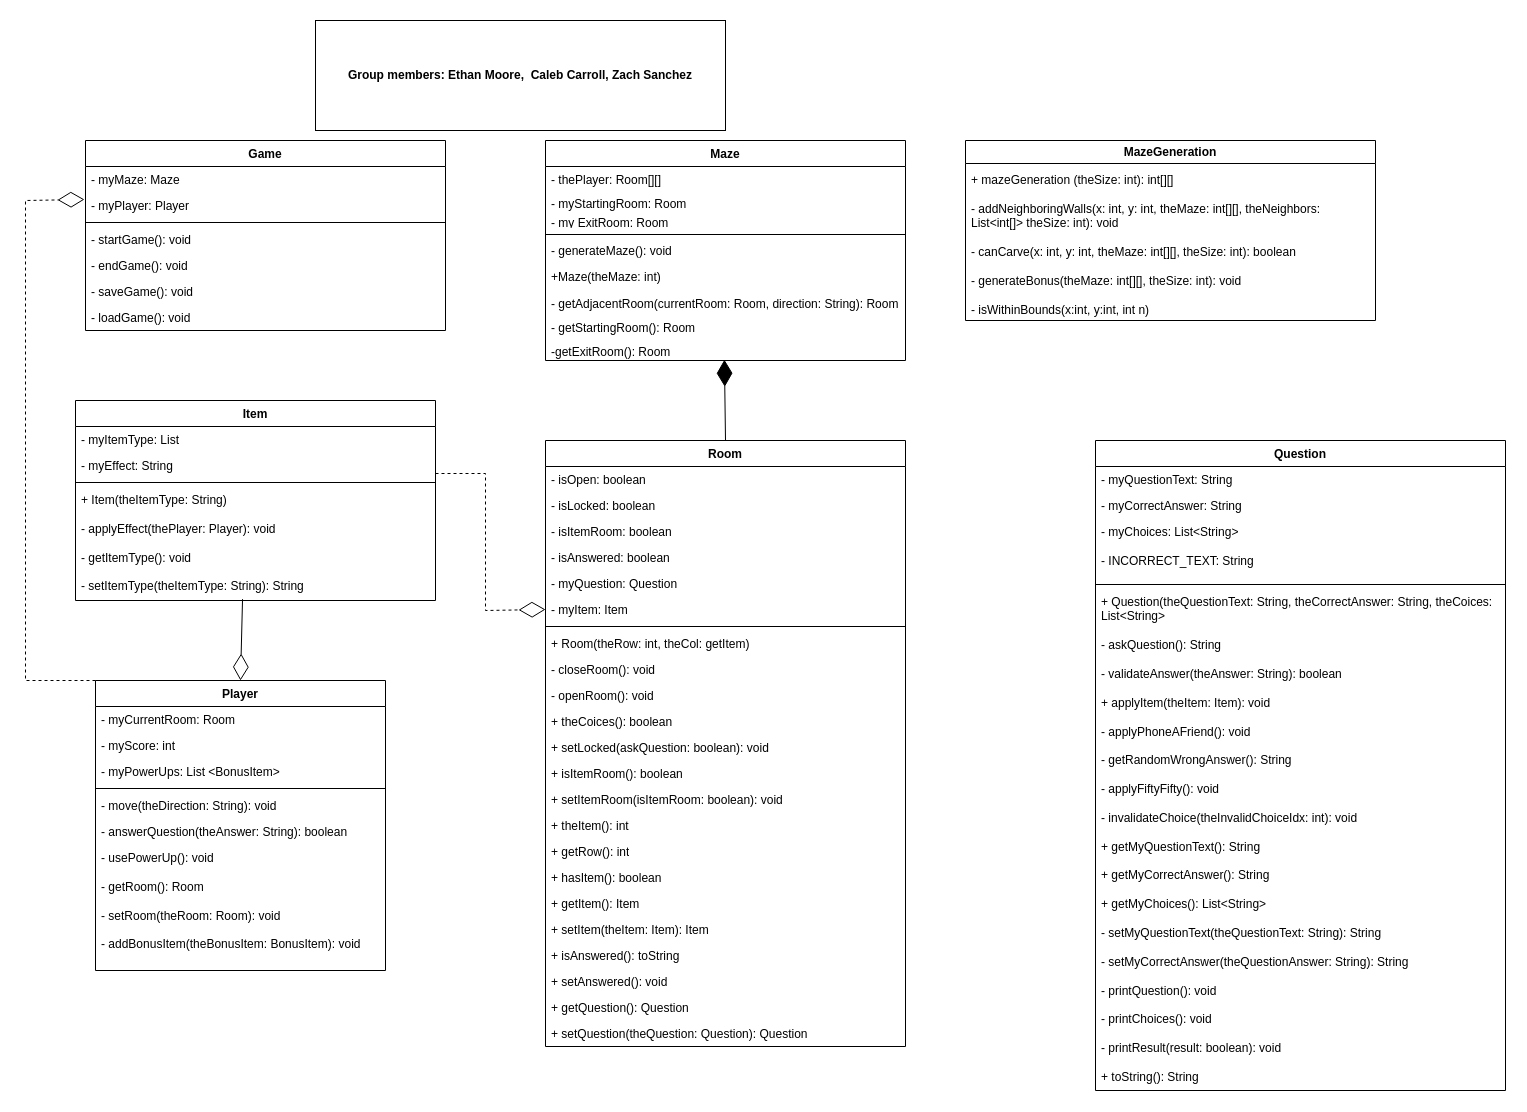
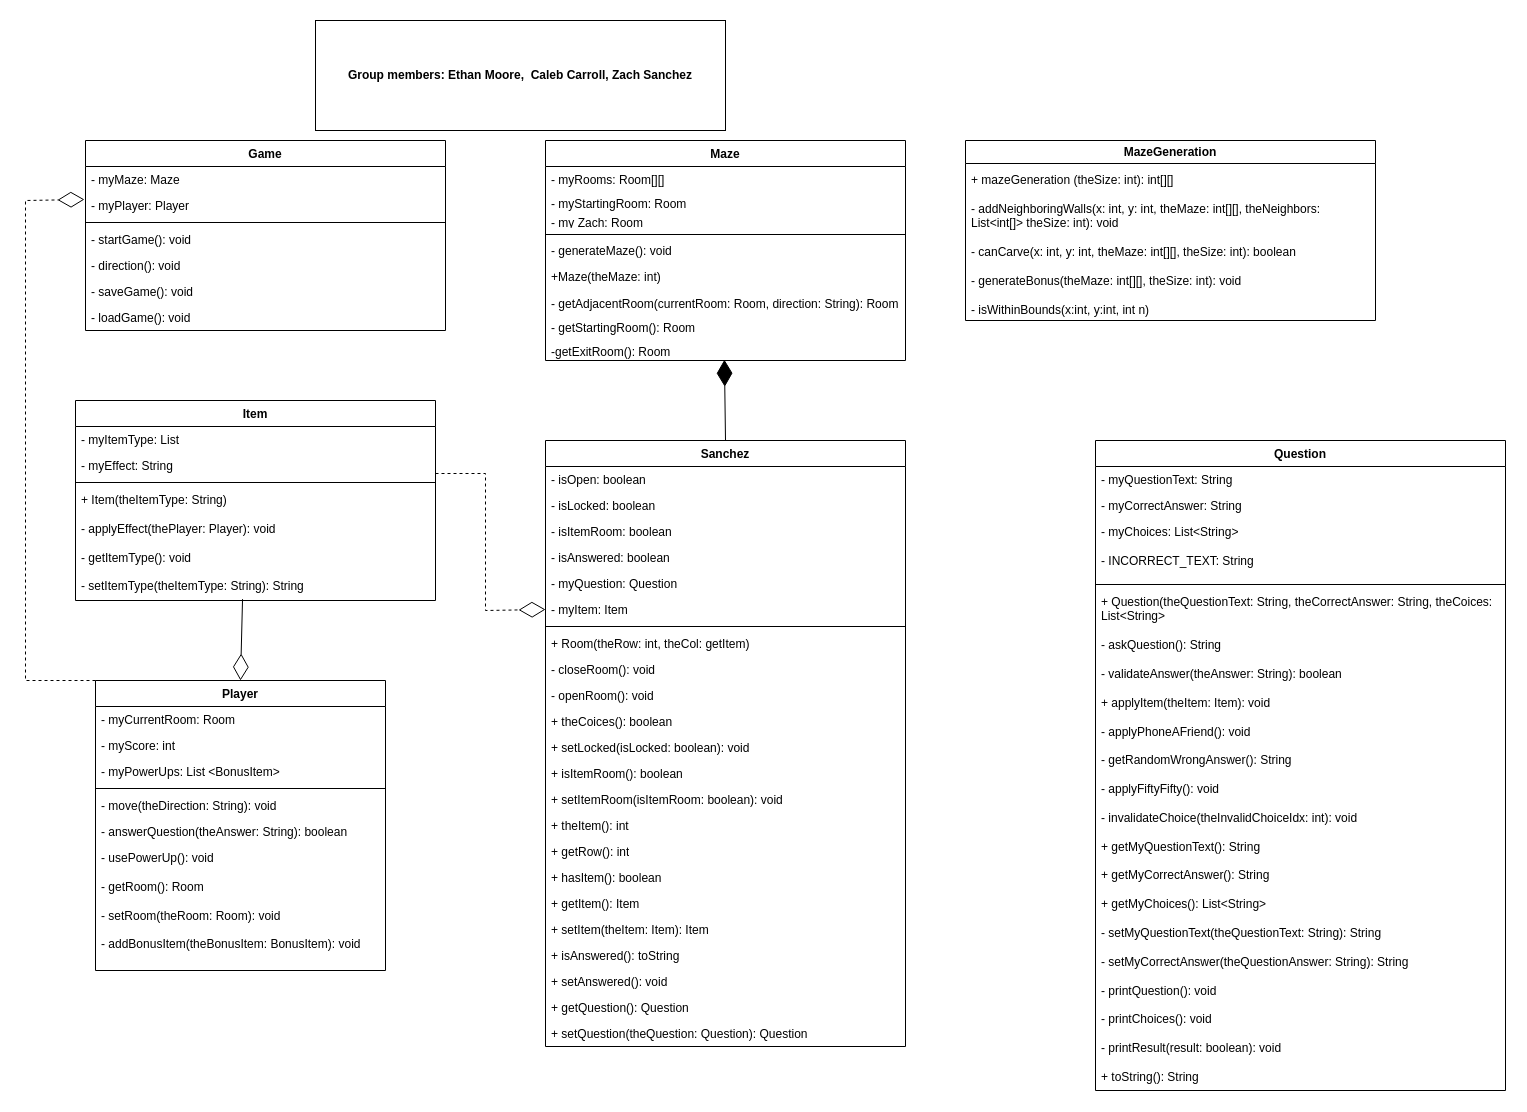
(616, 181) -> (611, 181)
(619, 213) -> (619, 213)
(142, 267) -> (146, 267)
(726, 455) -> (726, 455)
(670, 749) -> (660, 749)
